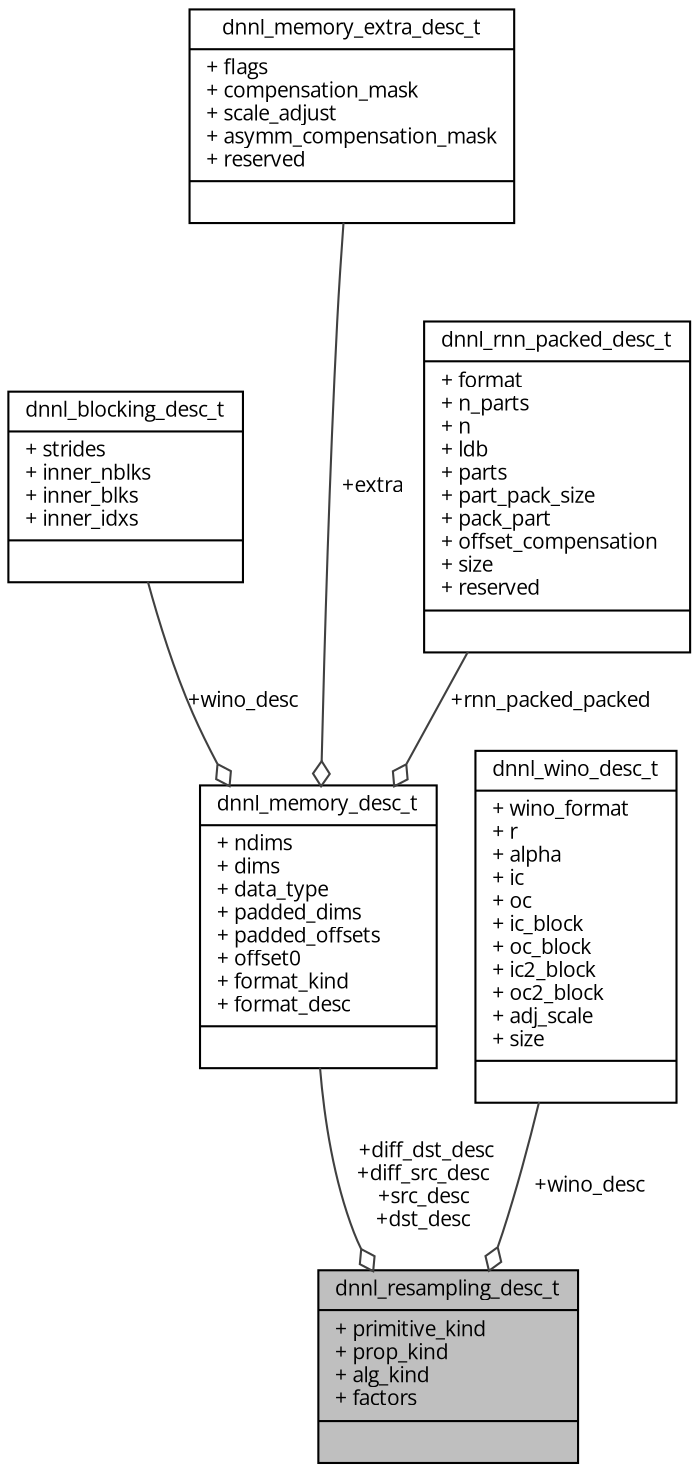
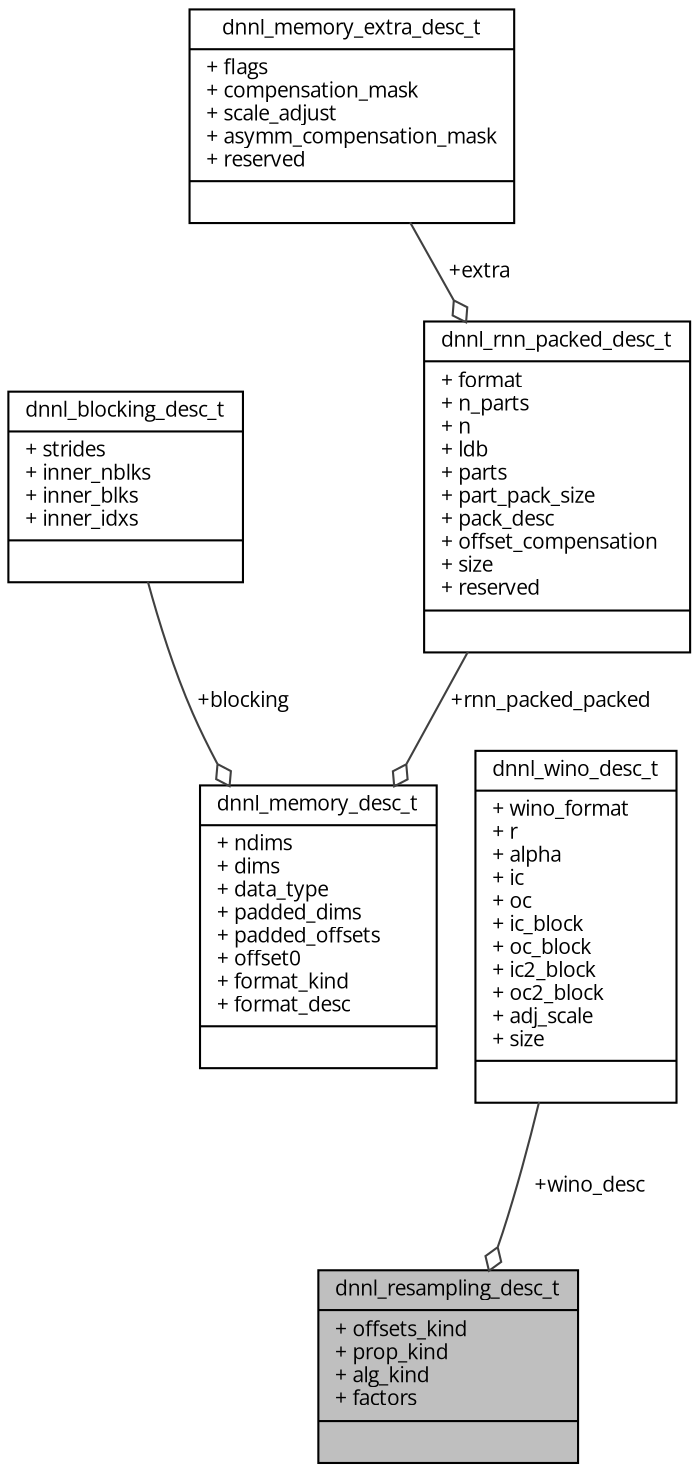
(330, 492) -> (432, 261)
(496, 519) -> (498, 519)
(241, 702) -> (241, 702)
(333, 1160) -> none
(412, 1330) -> (402, 1330)
